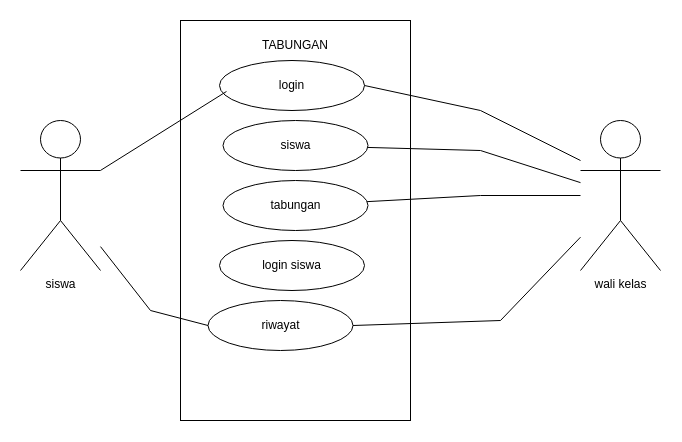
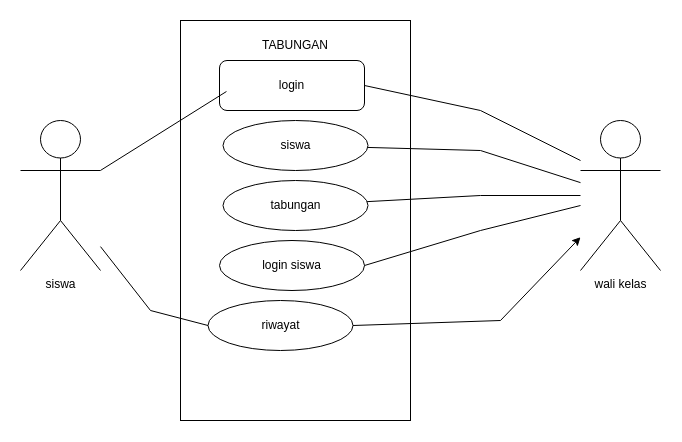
(292, 86) -> (292, 86)
none -> (472, 233)
(577, 241) -> (575, 243)
